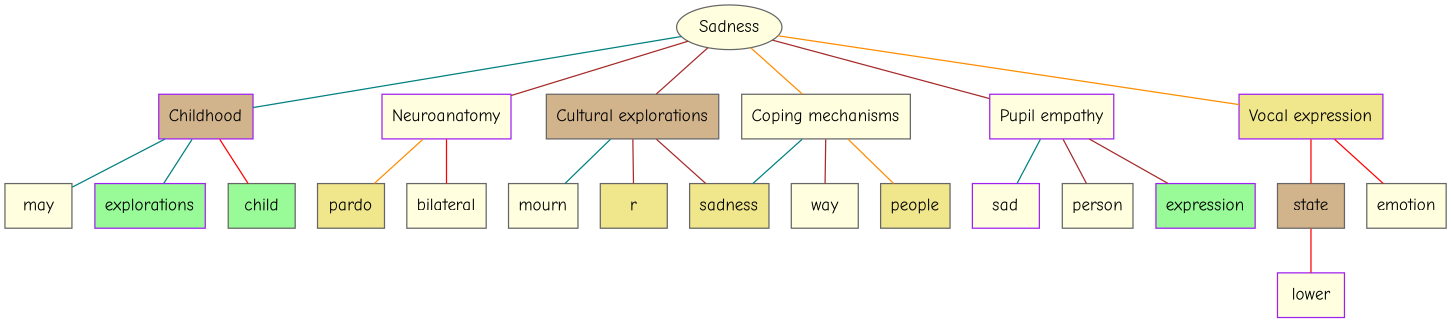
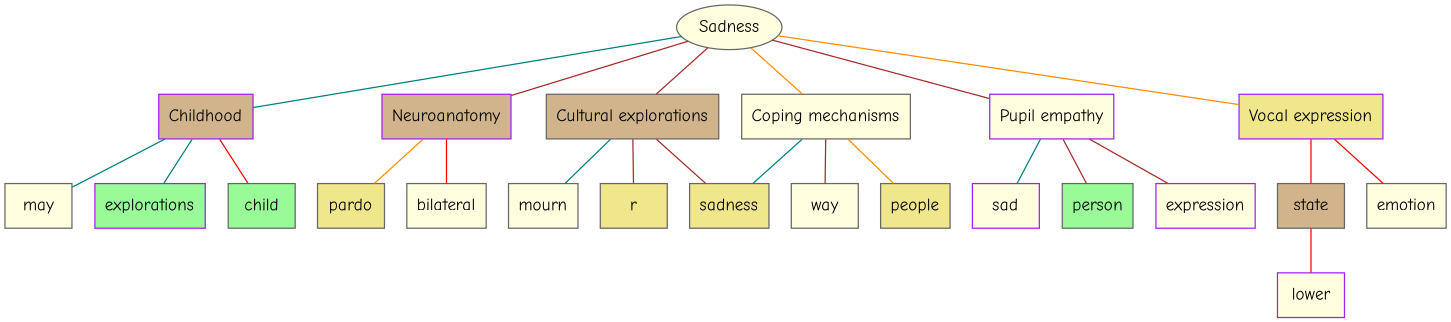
(446, 117) -> (446, 117)
(1098, 206) -> (1098, 206)
(1206, 206) -> (1206, 206)
